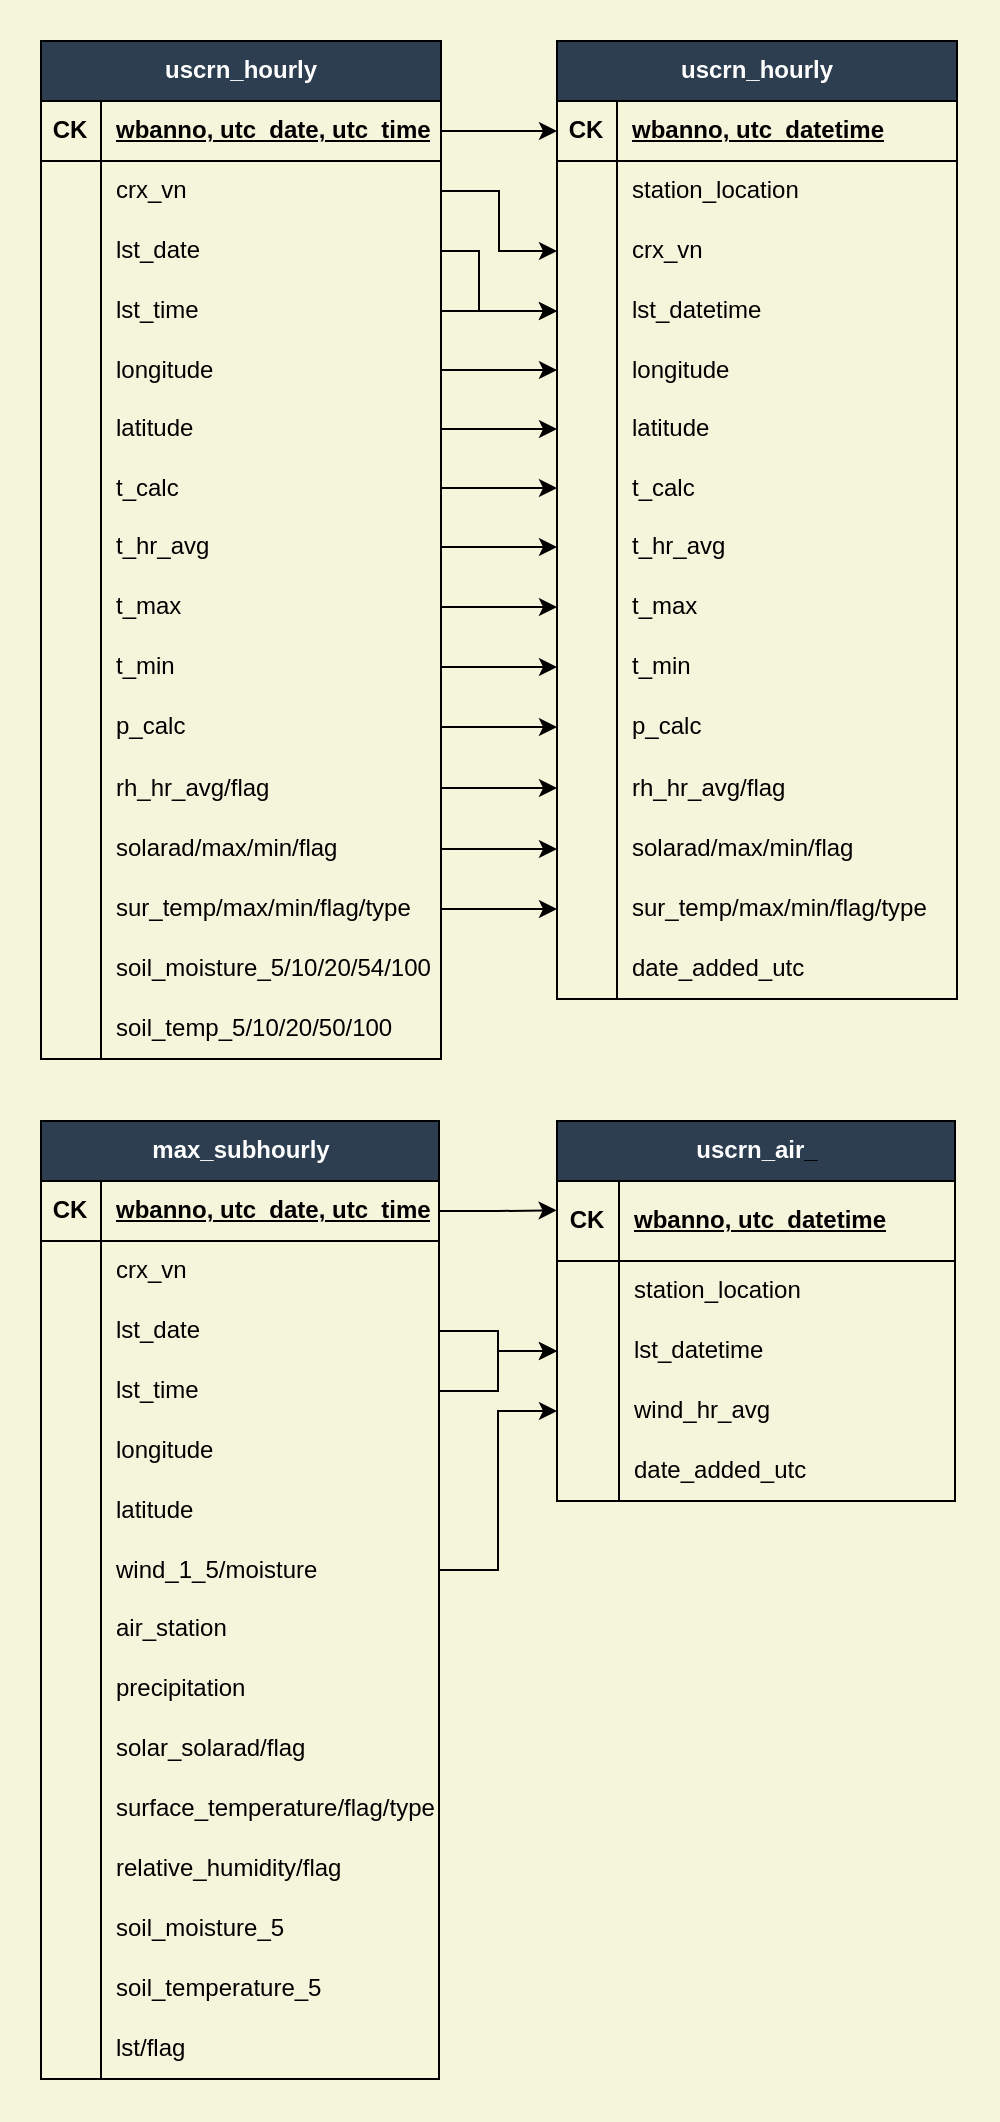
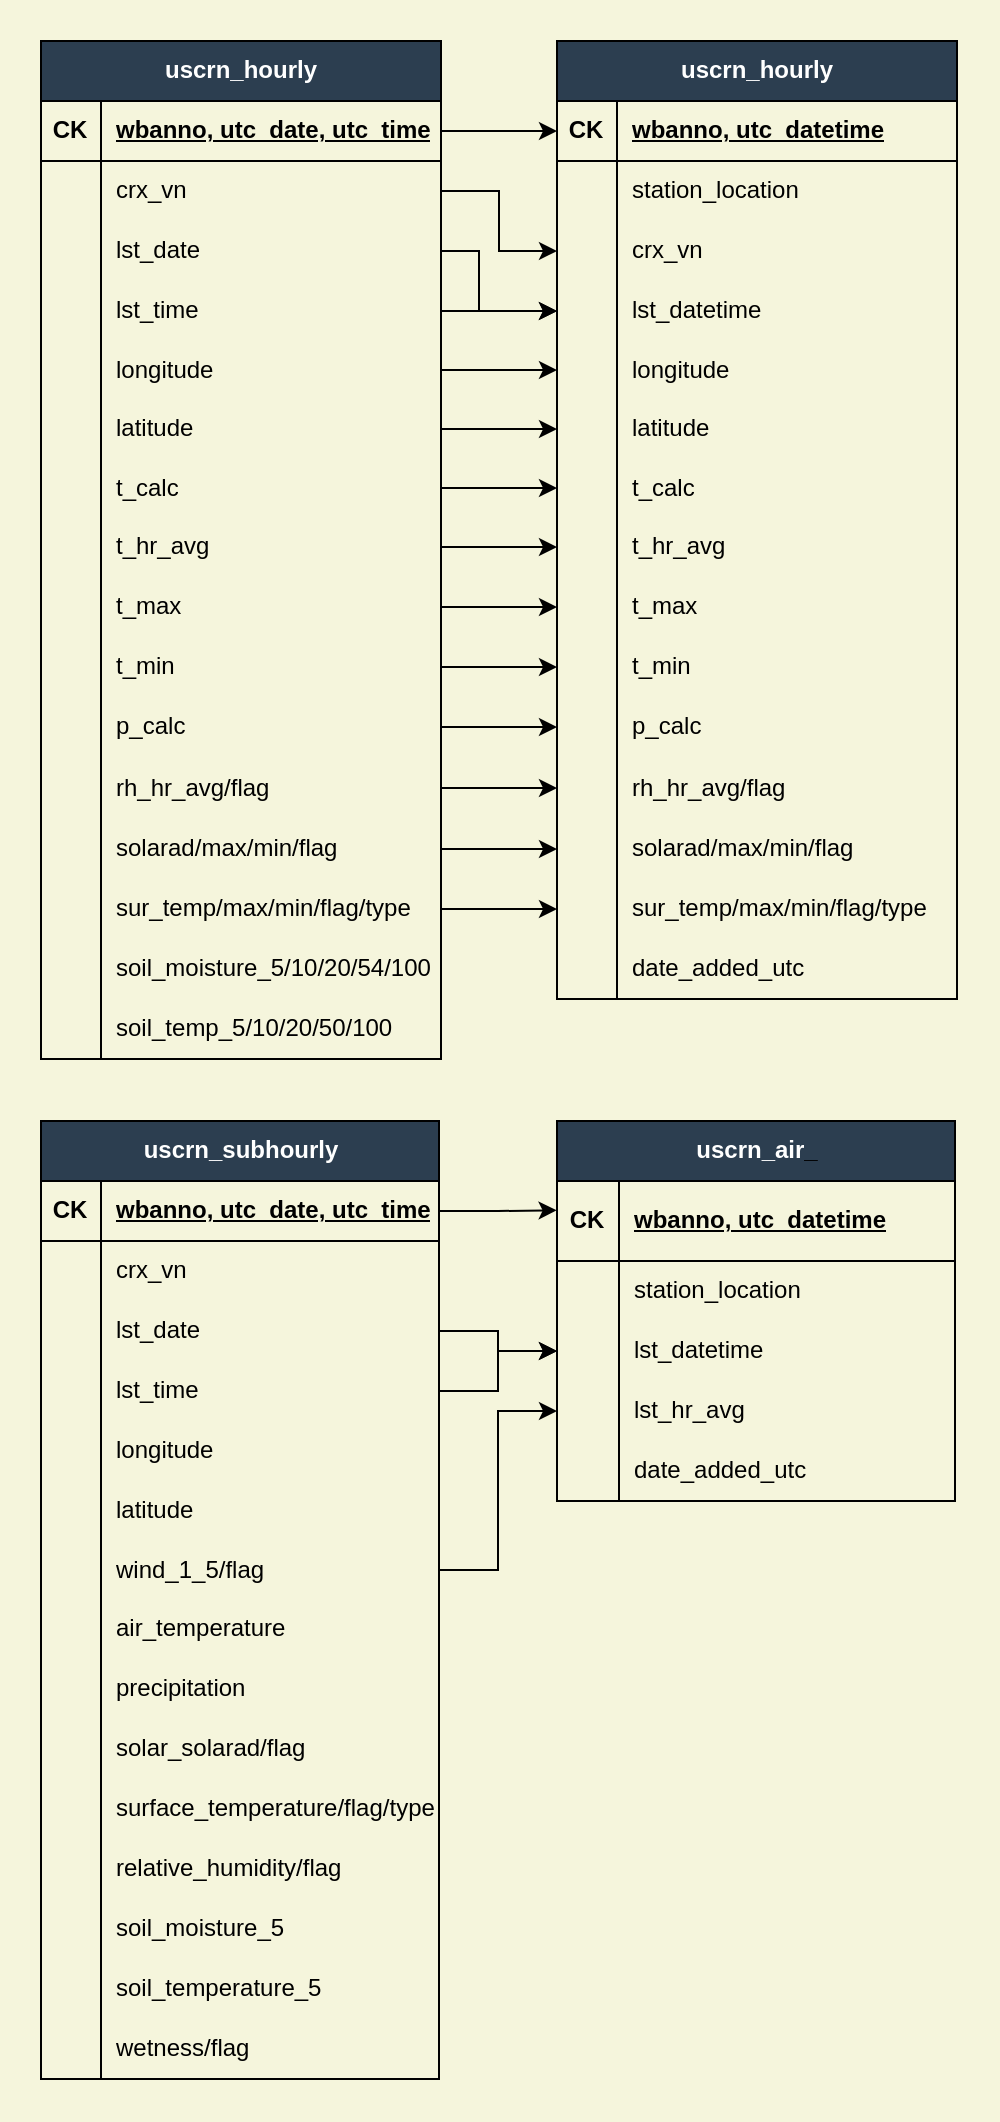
(242, 1151) -> (242, 1151)
(706, 1411) -> (699, 1411)
(225, 1571) -> (198, 1571)
(185, 1629) -> (215, 1629)
(165, 2049) -> (195, 2049)
